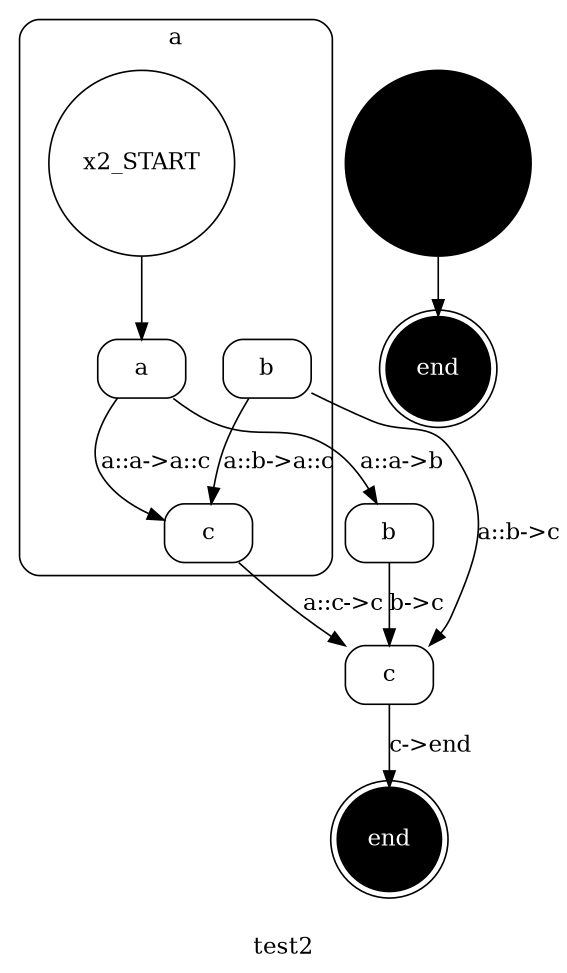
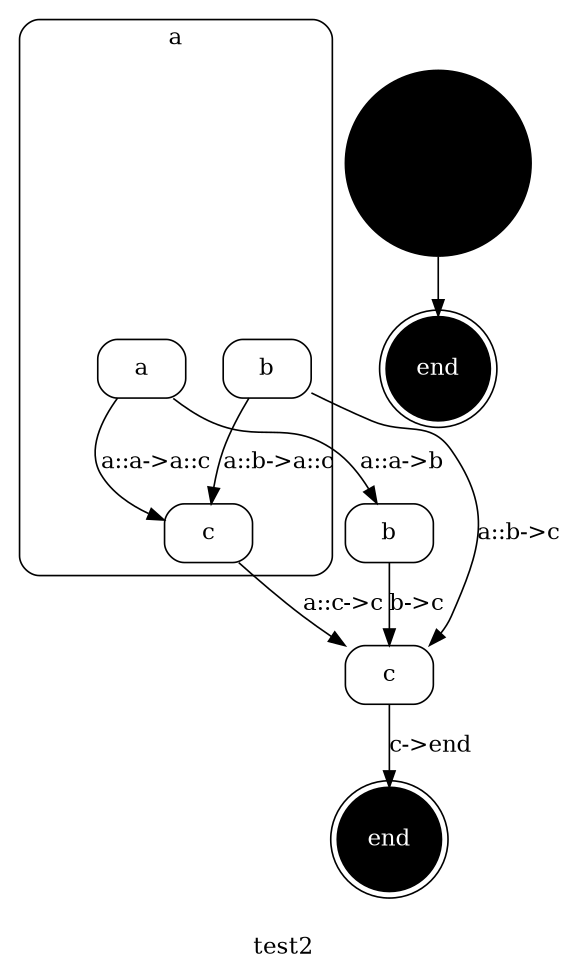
(142, 163) -> none
